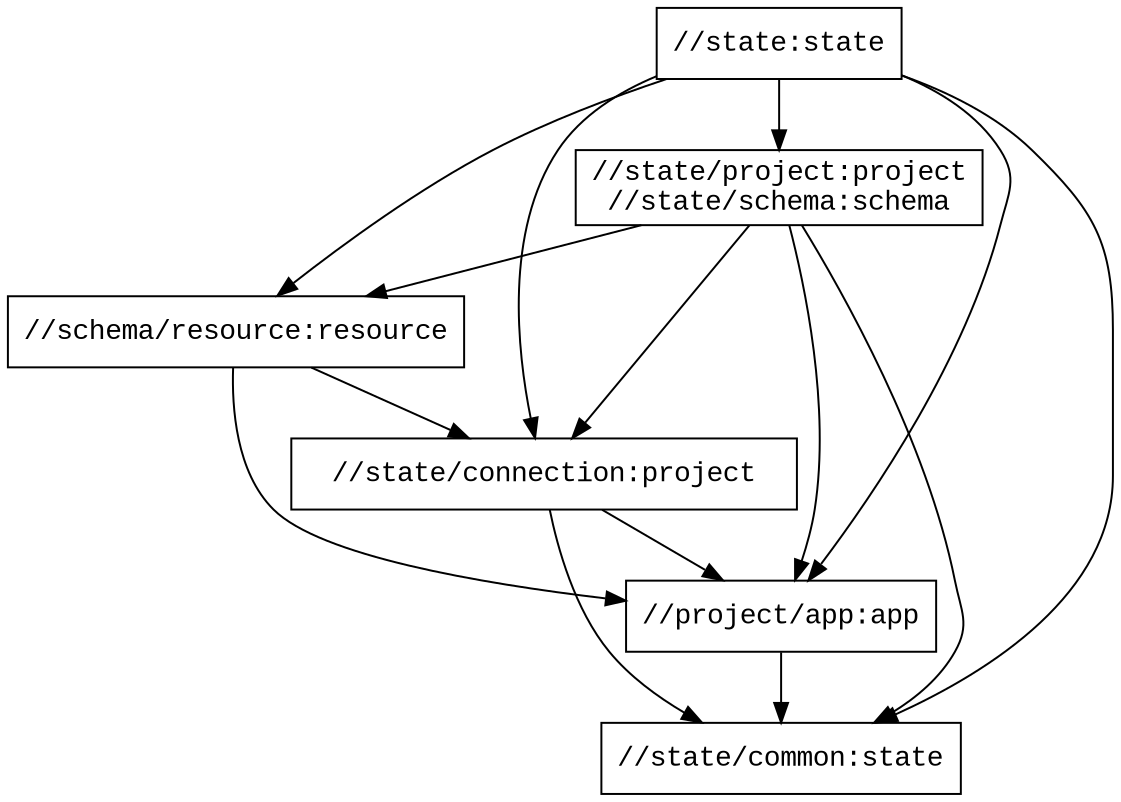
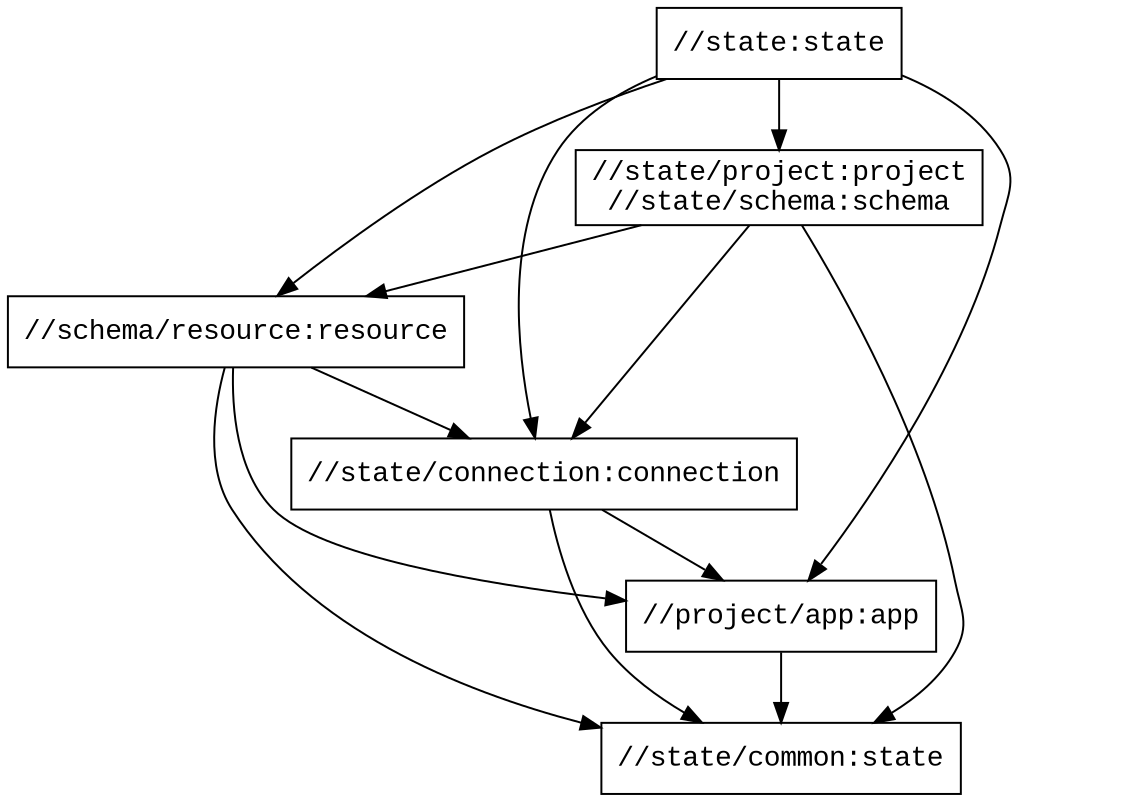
(818, 393) -> none
(1113, 395) -> (326, 607)
(544, 474) -> (544, 474)
